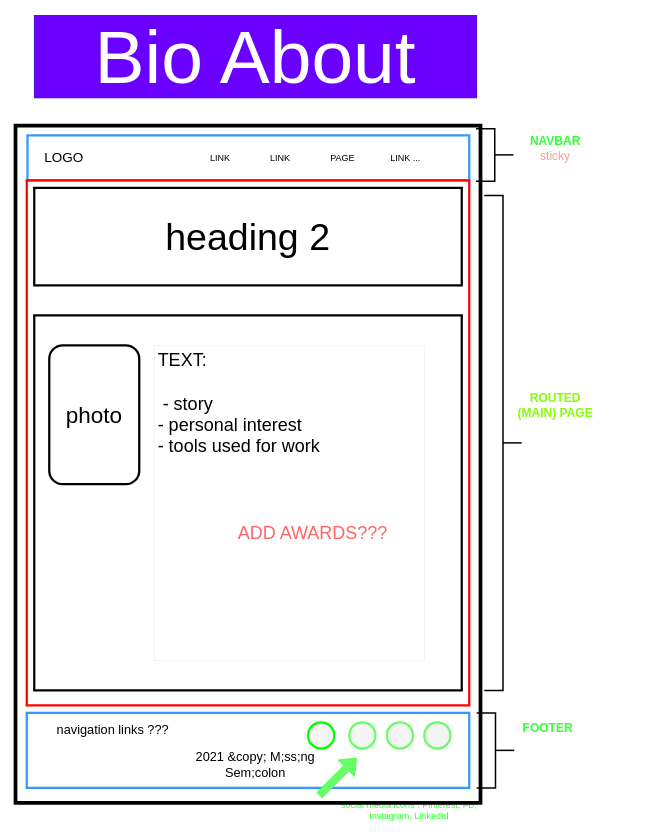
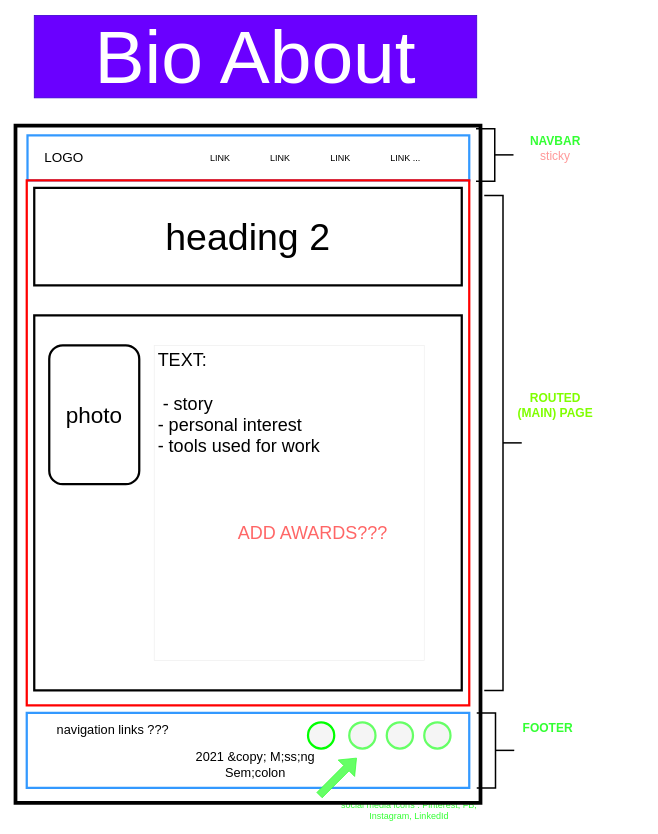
(315, 158) -> (315, 158)
